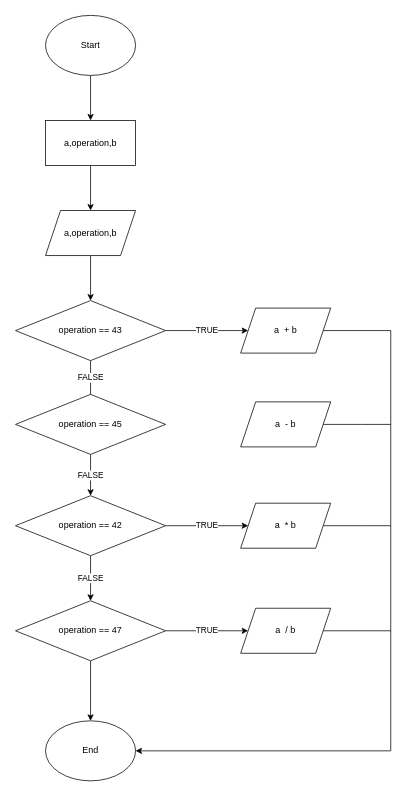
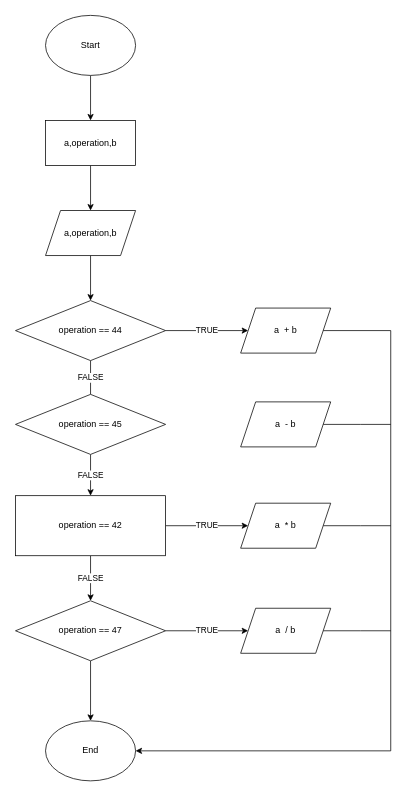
(90, 330) -> (90, 330)
(90, 525) -> (90, 525)
